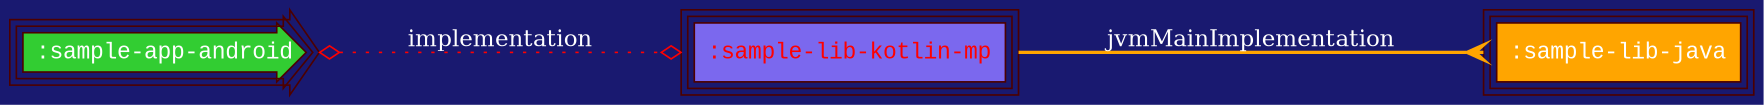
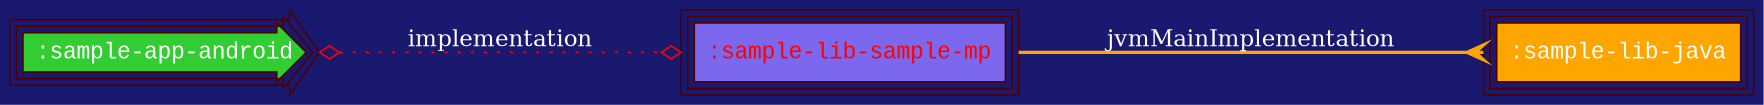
(850, 52) -> (850, 52)
